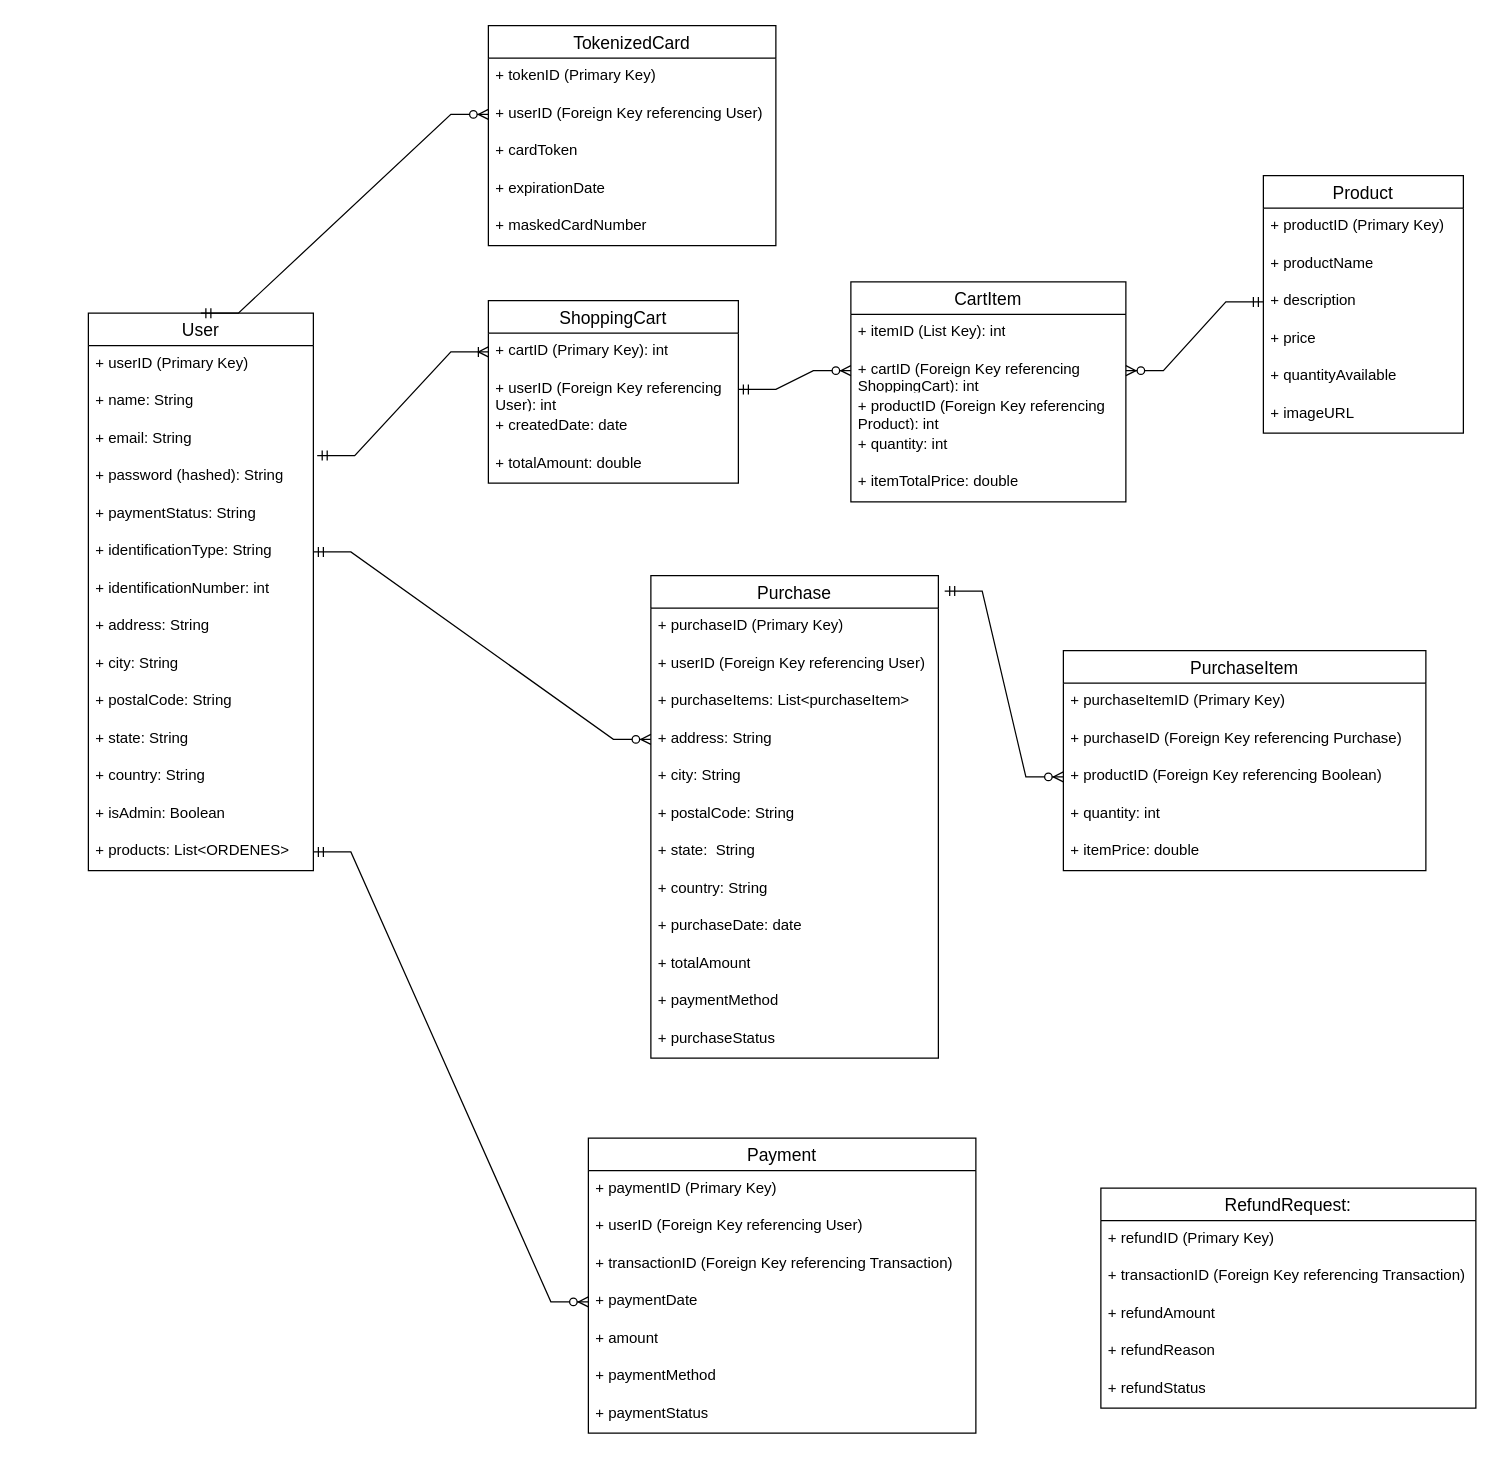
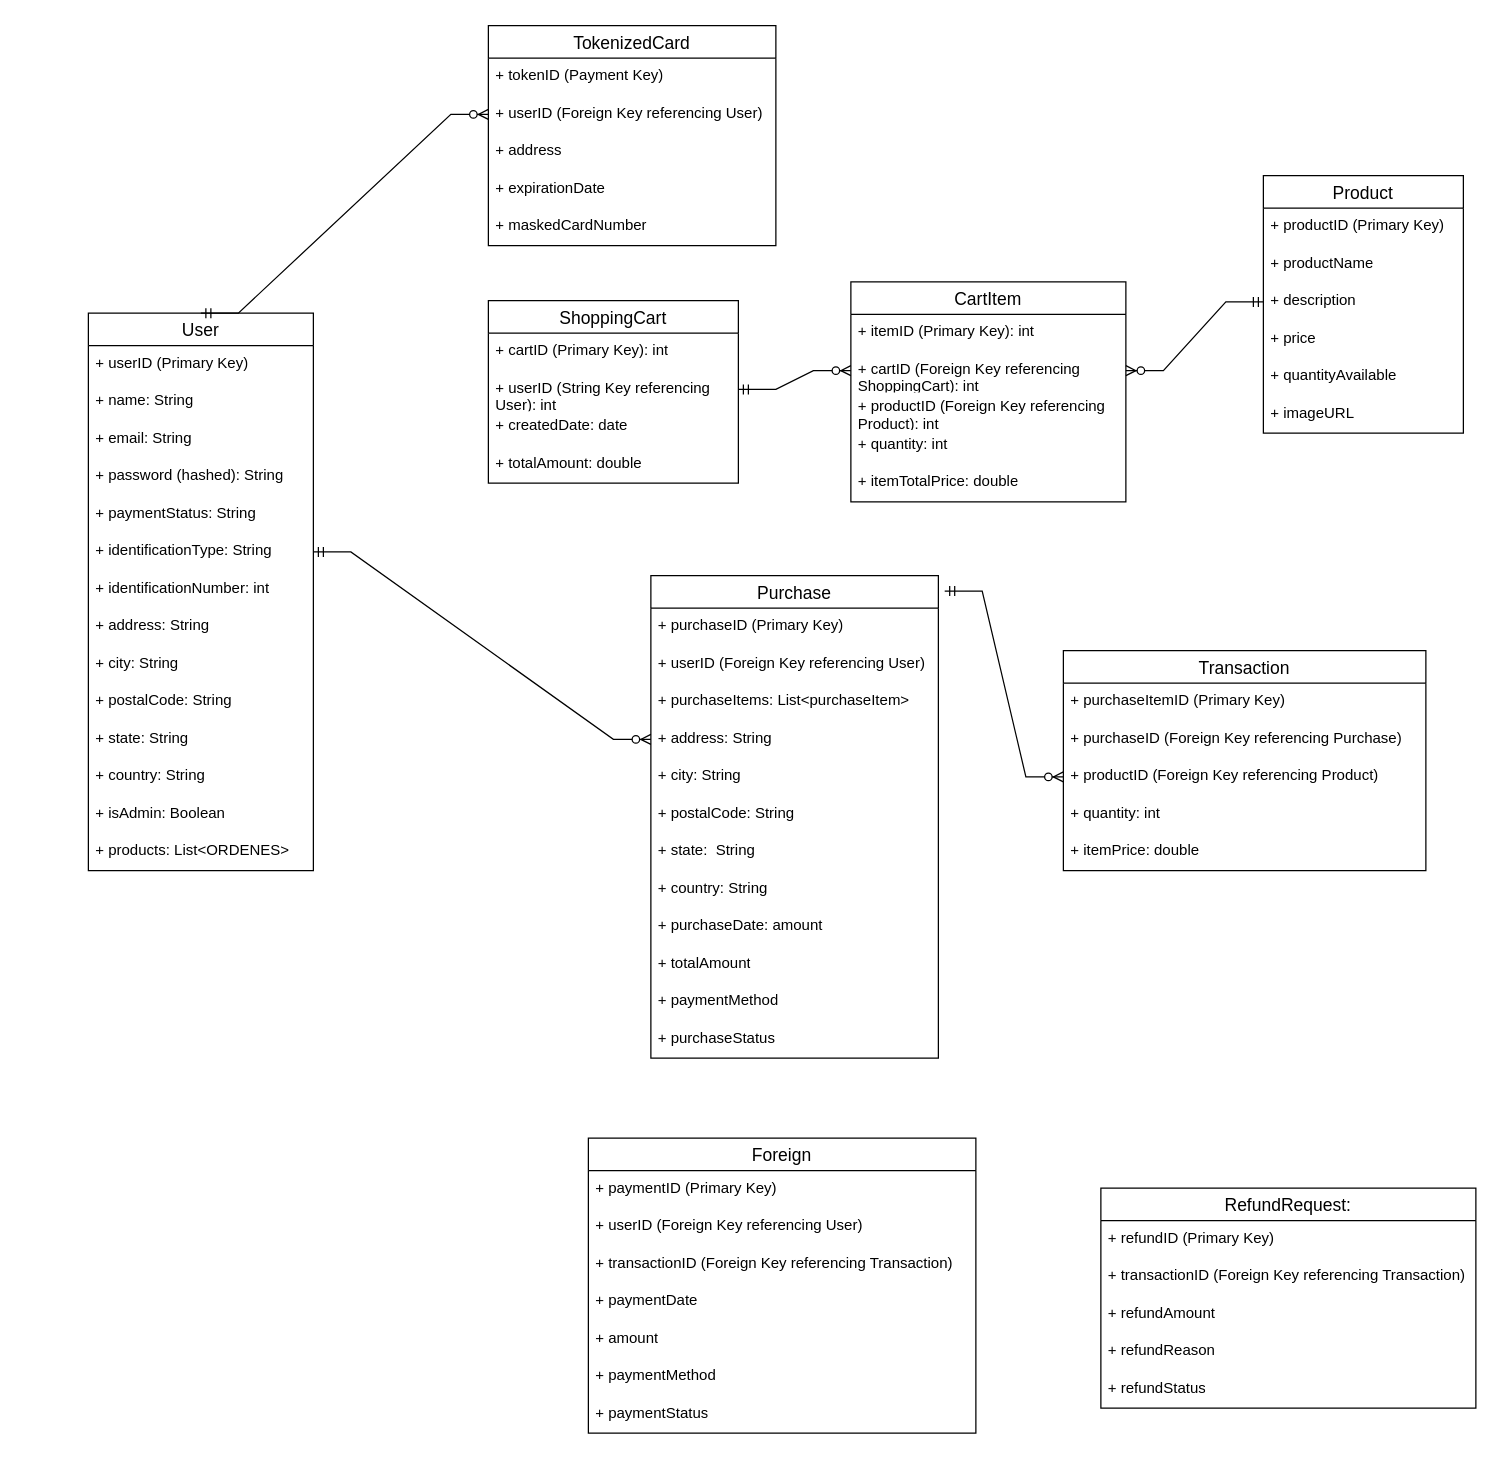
(586, 76) -> (588, 76)
(542, 151) -> (533, 151)
(945, 332) -> (958, 332)
(614, 397) -> (614, 397)
(402, 405) -> none
(1244, 668) -> (1244, 668)
(1246, 785) -> (1246, 785)
(738, 926) -> (747, 926)
(451, 1077) -> none
(781, 1155) -> (781, 1155)
